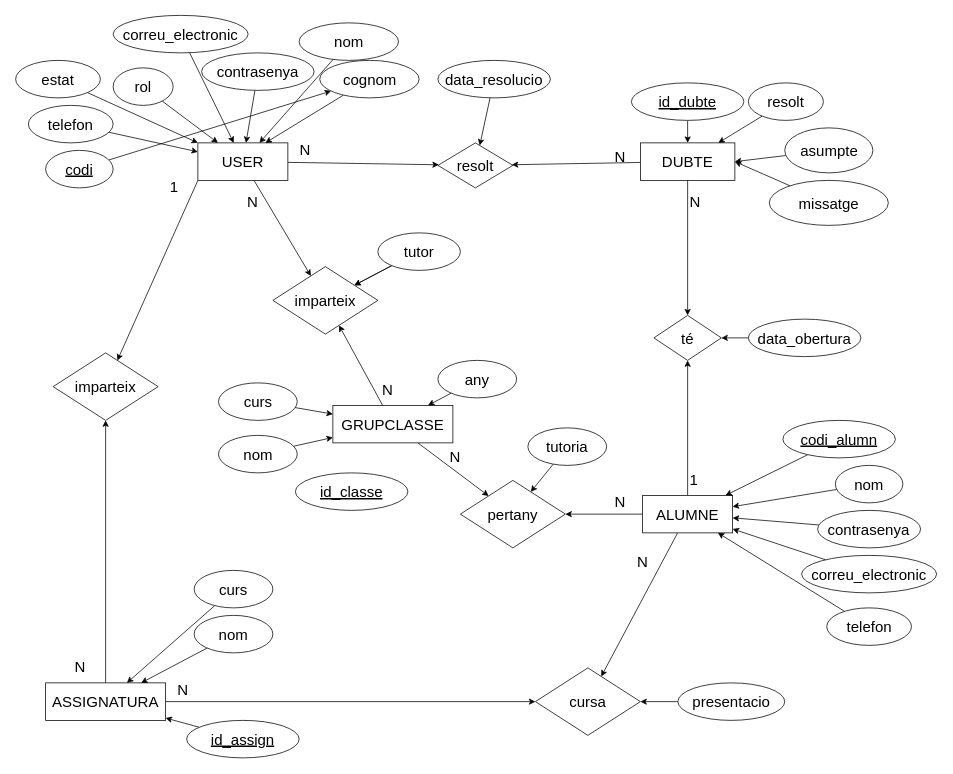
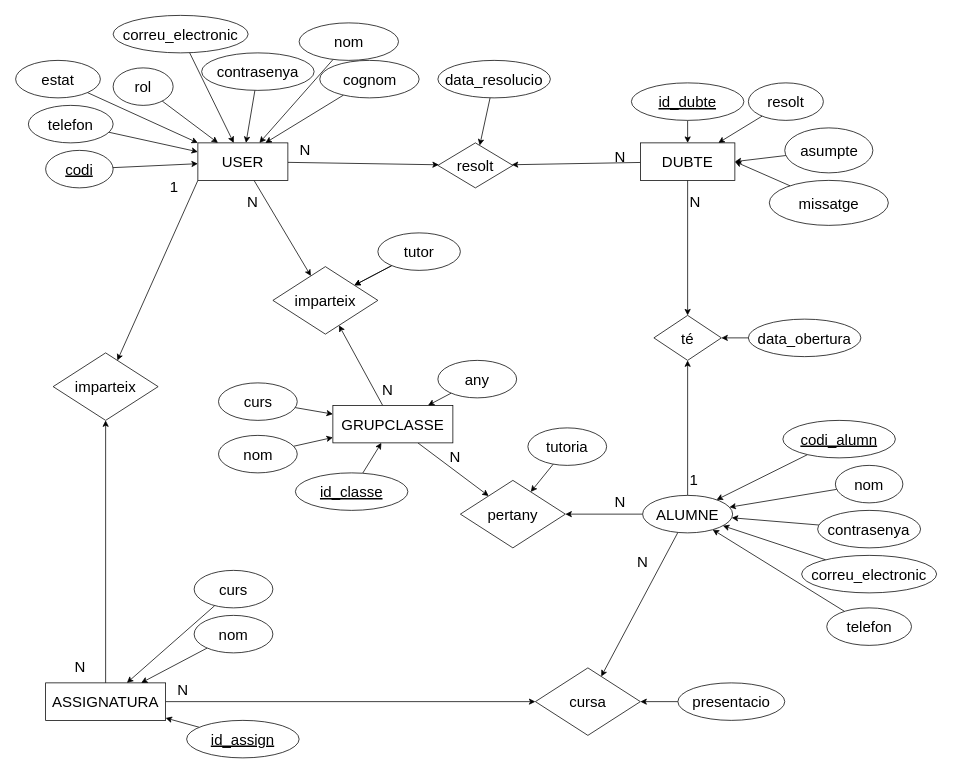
(217, 126) -> (153, 166)
none -> (371, 460)
(687, 514) -> (687, 514)
